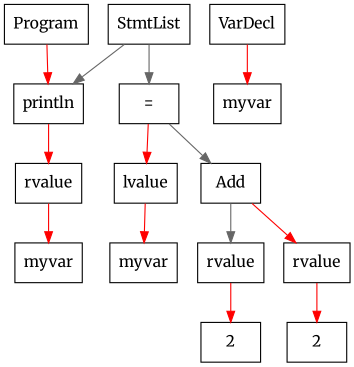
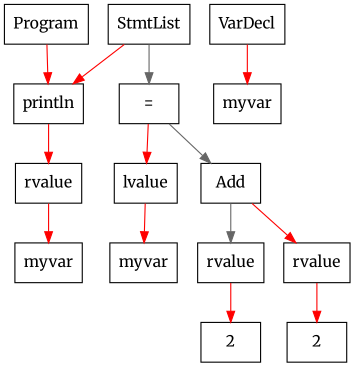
(103, 61) -> (103, 61)
